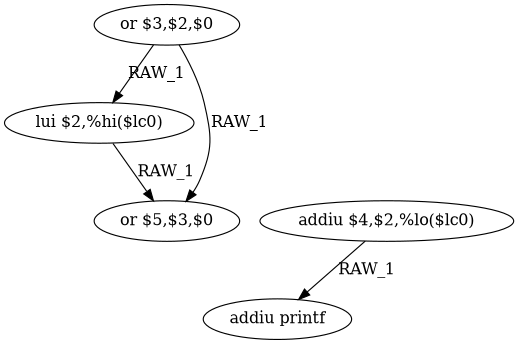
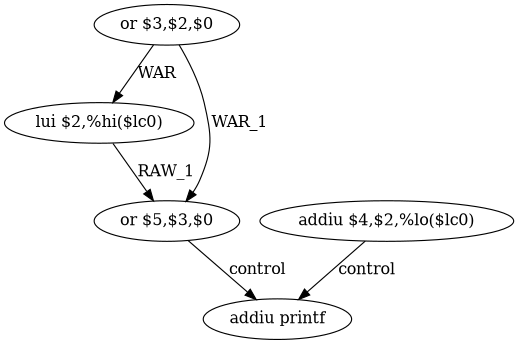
(157, 74) -> (157, 74)
(240, 123) -> (240, 123)
none -> (218, 266)
(367, 270) -> (367, 270)
